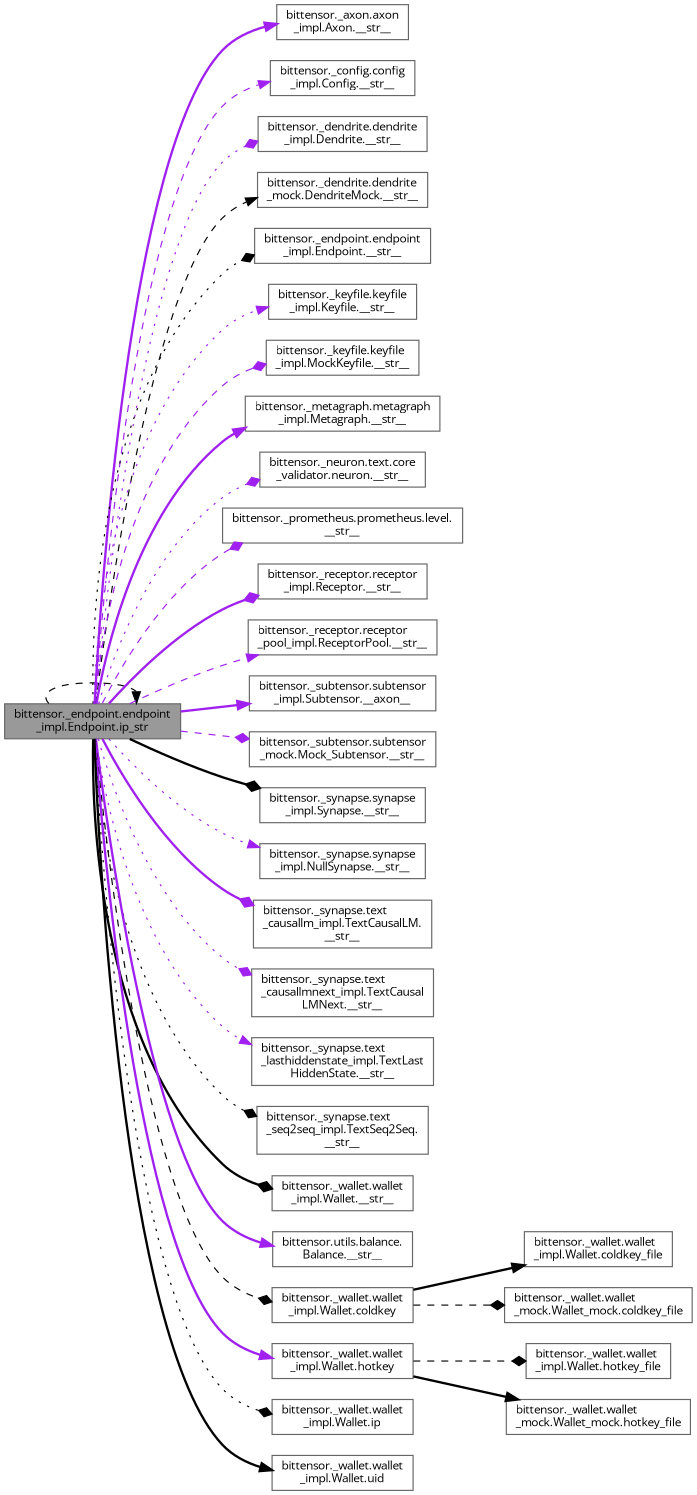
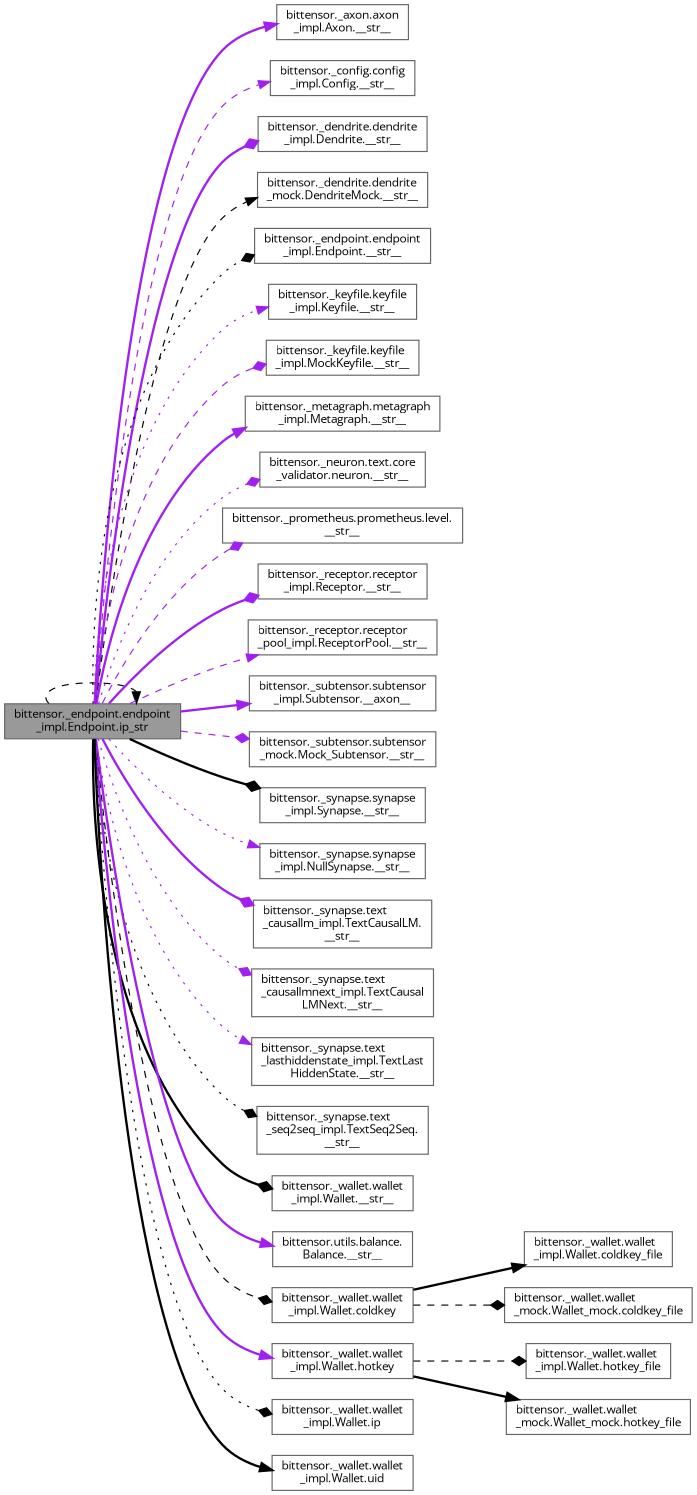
(145, 369) -> (145, 369)
